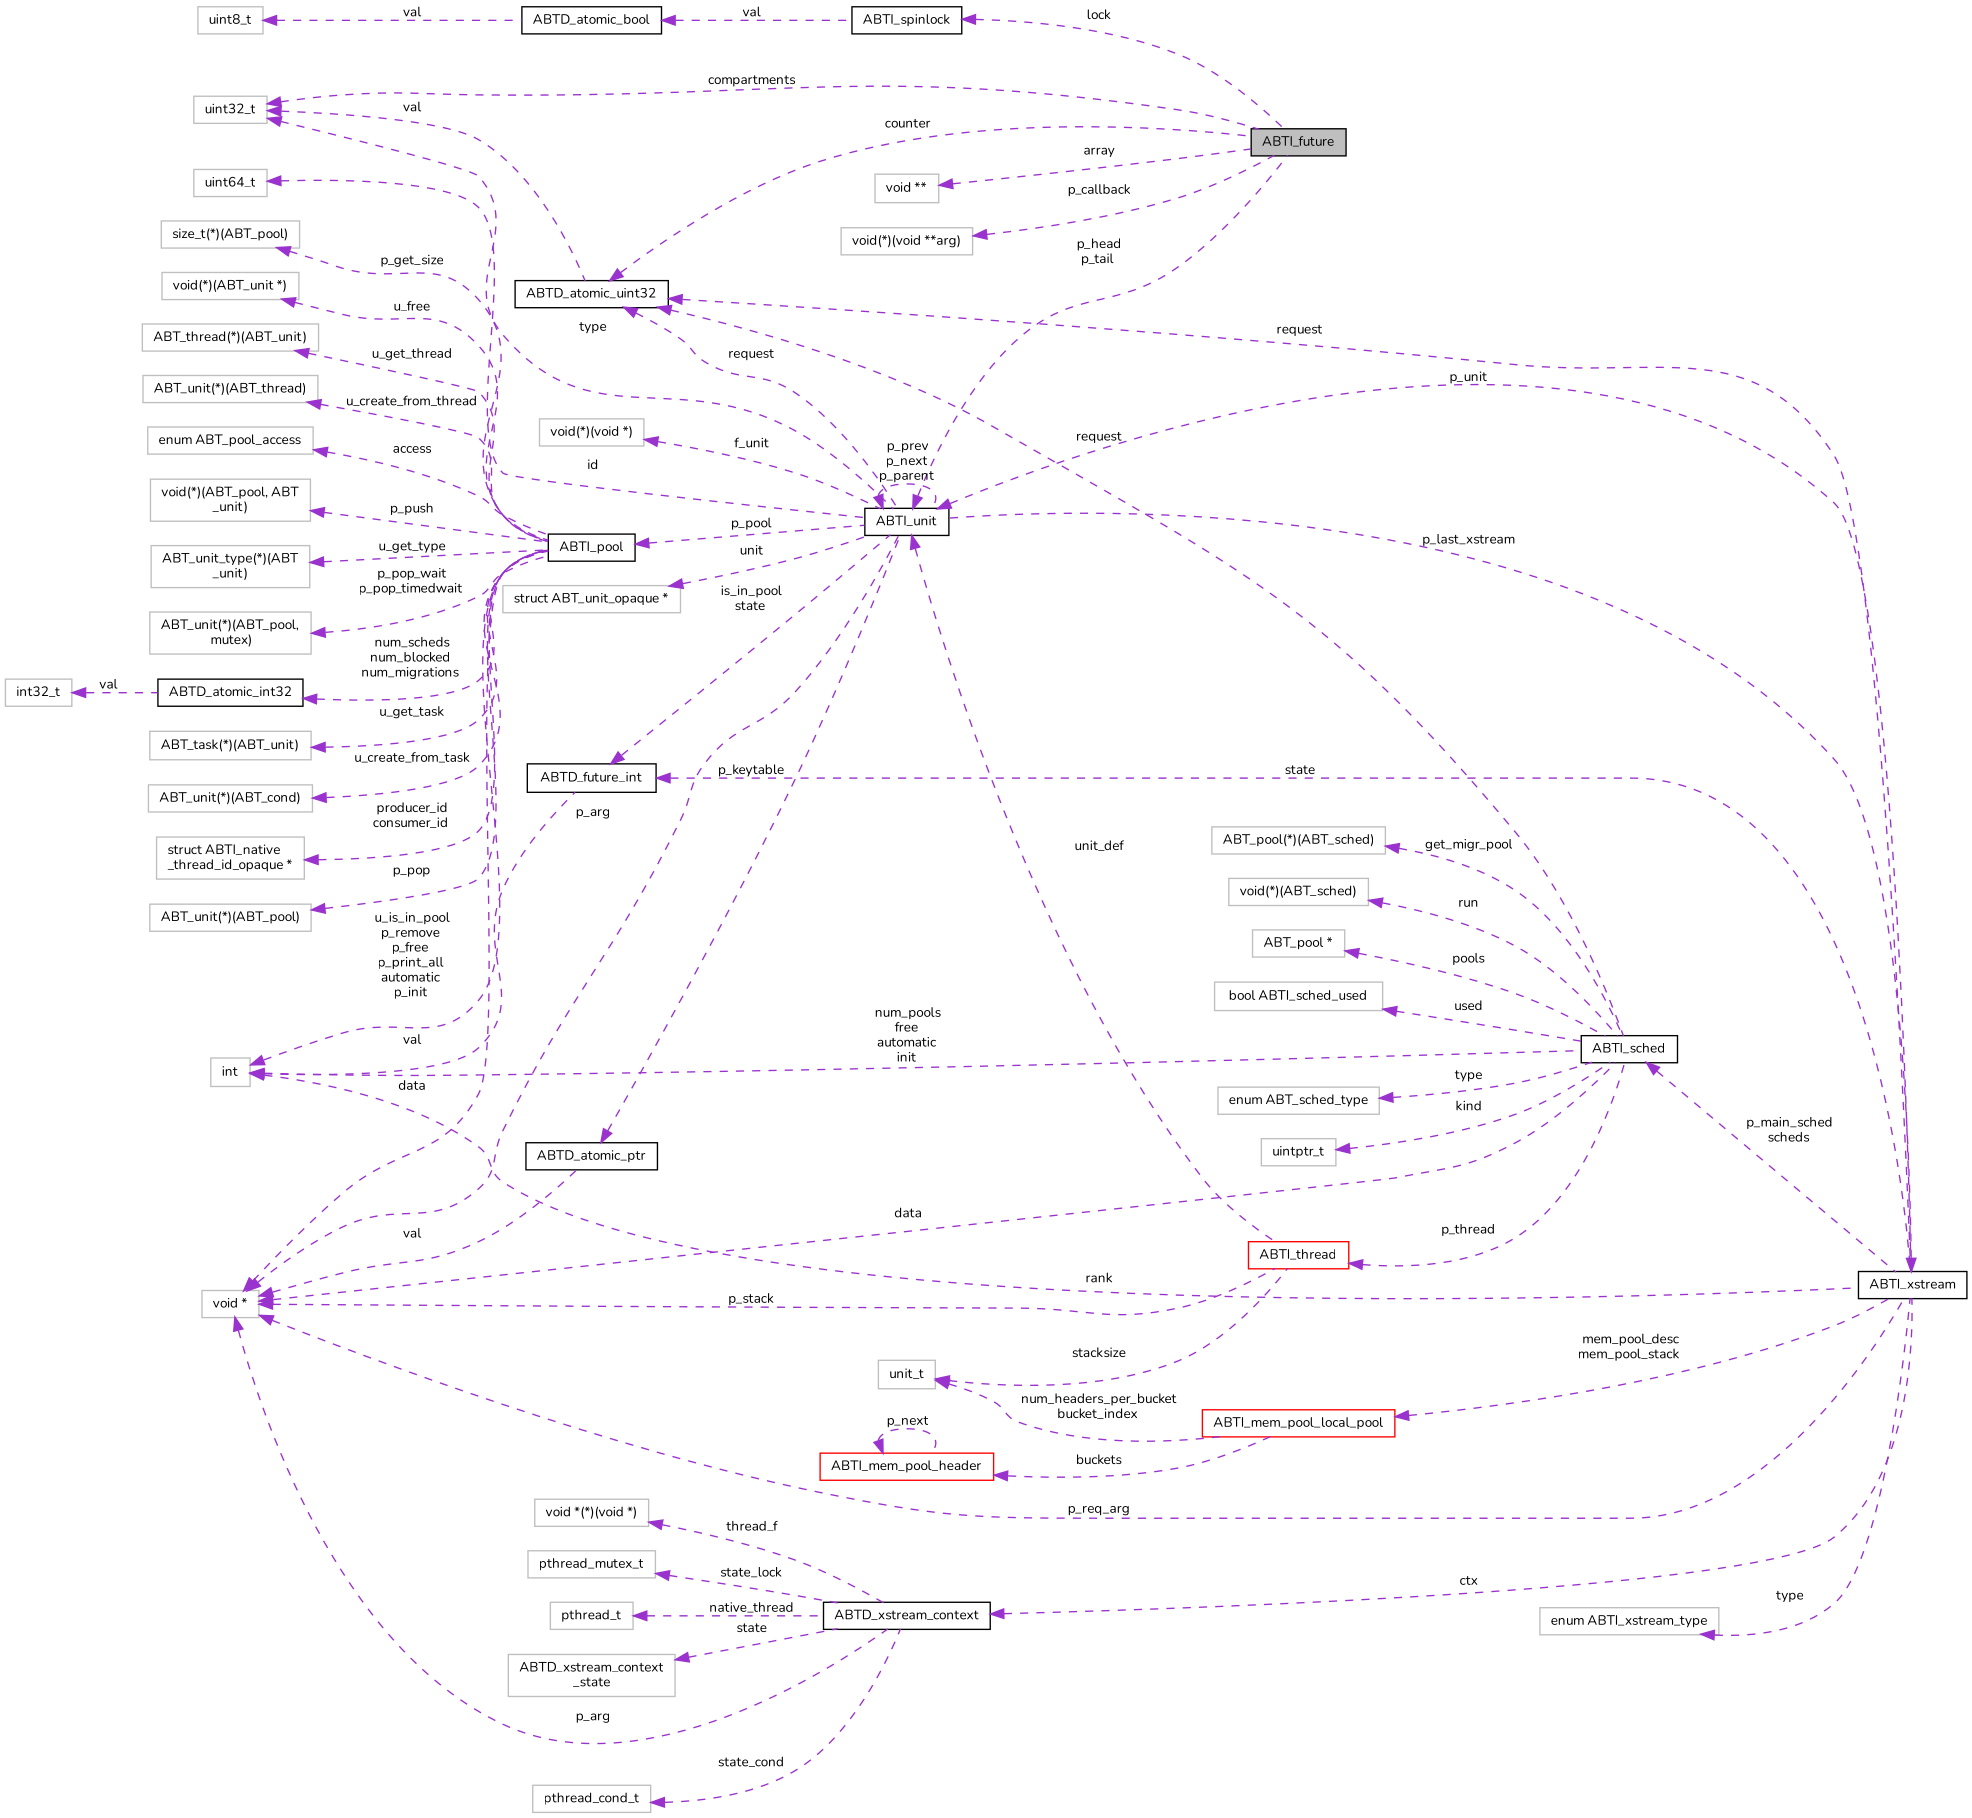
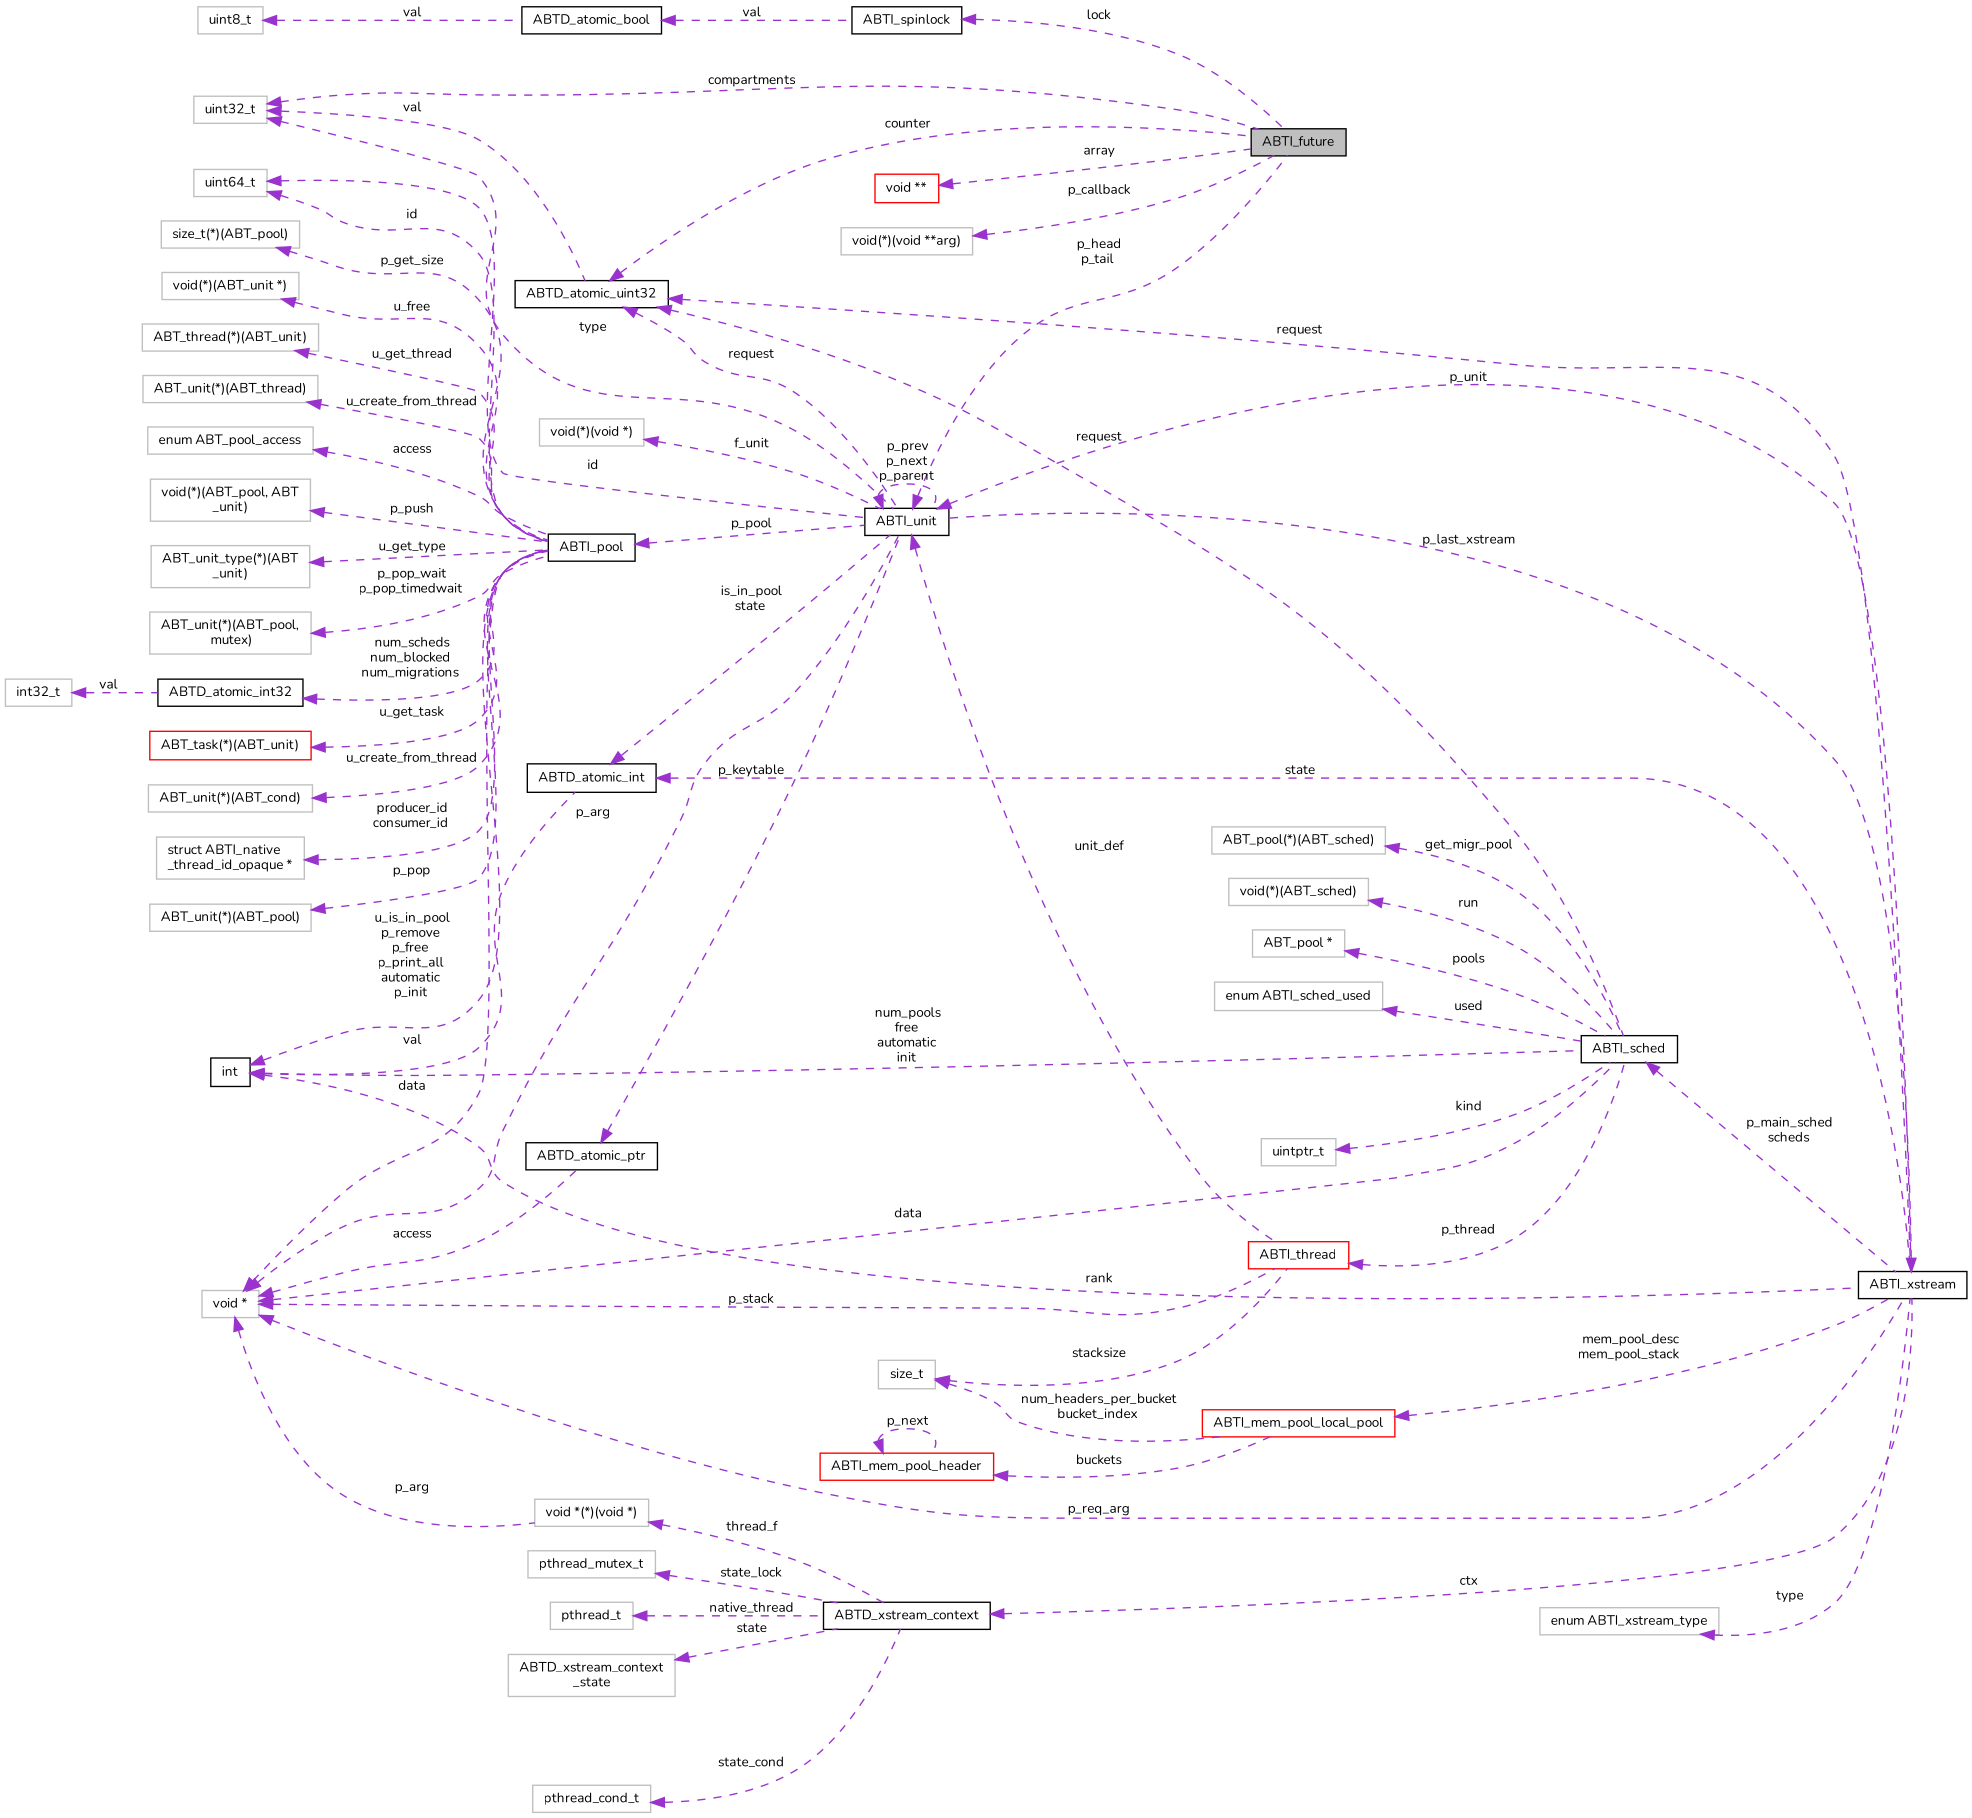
(907, 188) -> (907, 188)
none -> (479, 254)
(592, 599) -> none
(230, 746) -> (230, 746)
(411, 758) -> (411, 758)
(592, 778) -> (592, 778)
(1299, 996) -> (1299, 996)
(230, 1072) -> (230, 1072)
(1299, 1101) -> none
(411, 1234) -> (411, 1234)
(907, 1375) -> (907, 1375)
(471, 1705) -> (342, 1495)
